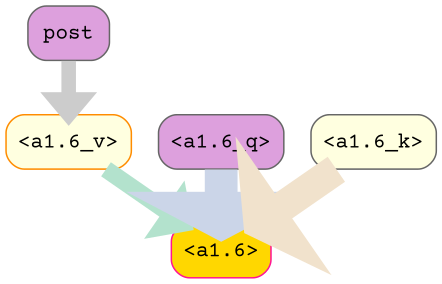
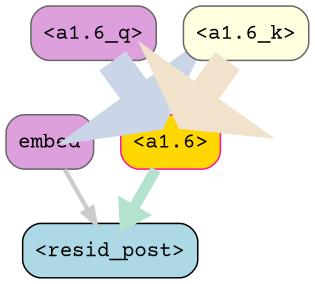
(69, 33) -> (50, 142)
(69, 142) -> none
none -> (110, 251)
